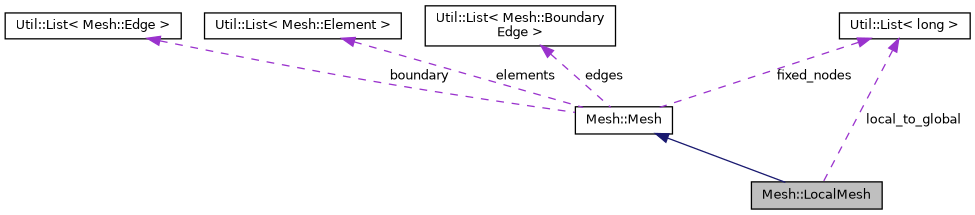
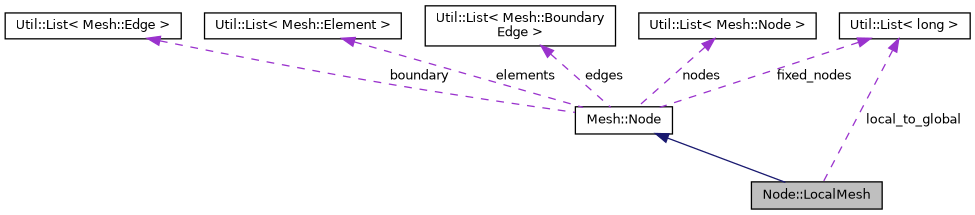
none -> (727, 26)
(624, 120) -> (624, 120)
(817, 195) -> (817, 195)
